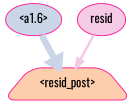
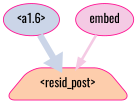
(102, 20) -> (105, 20)
